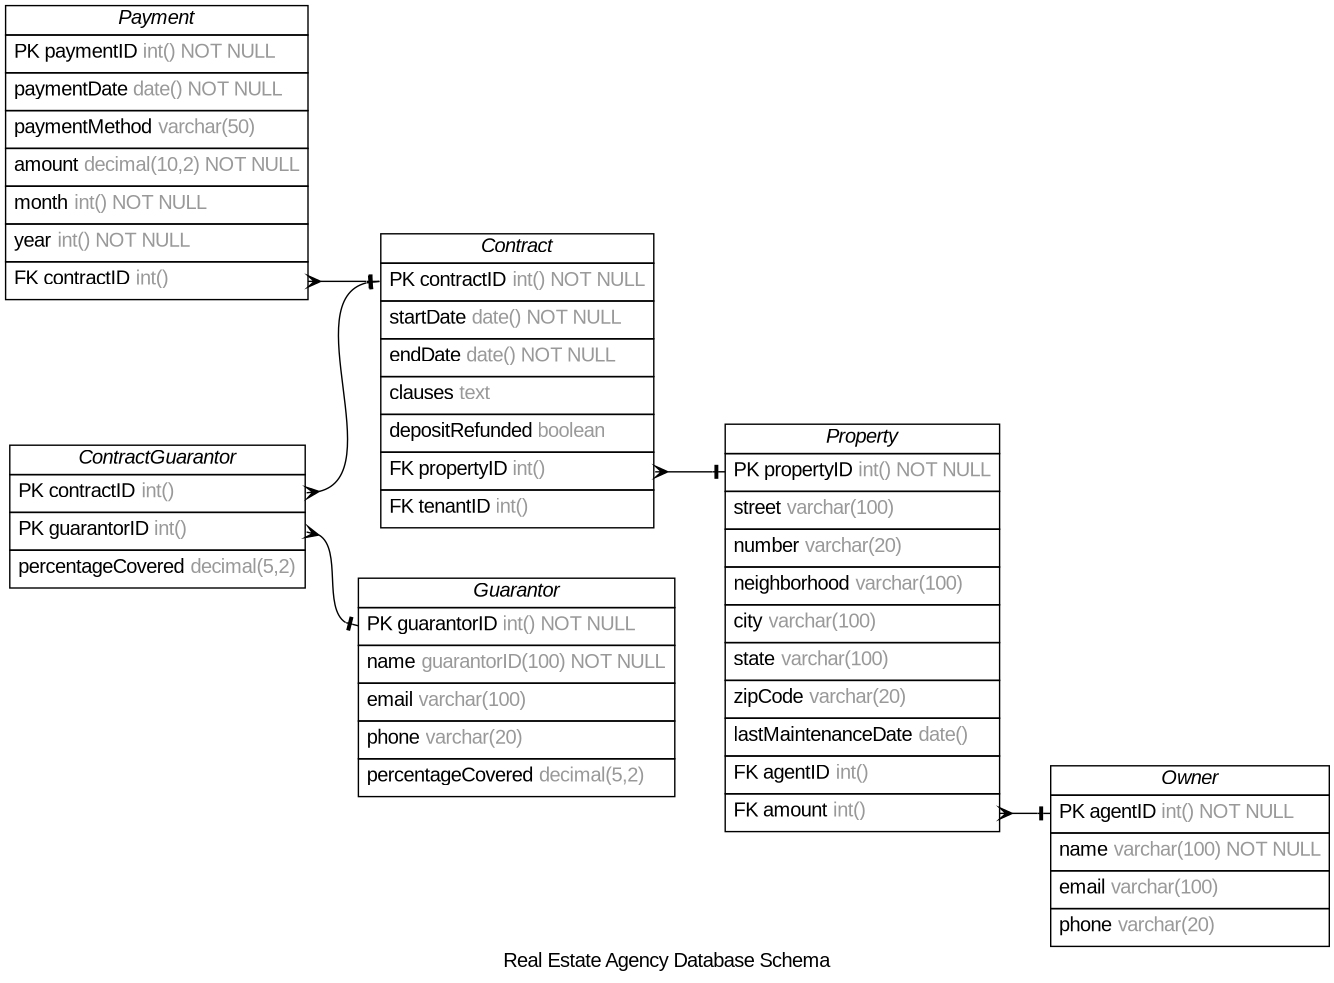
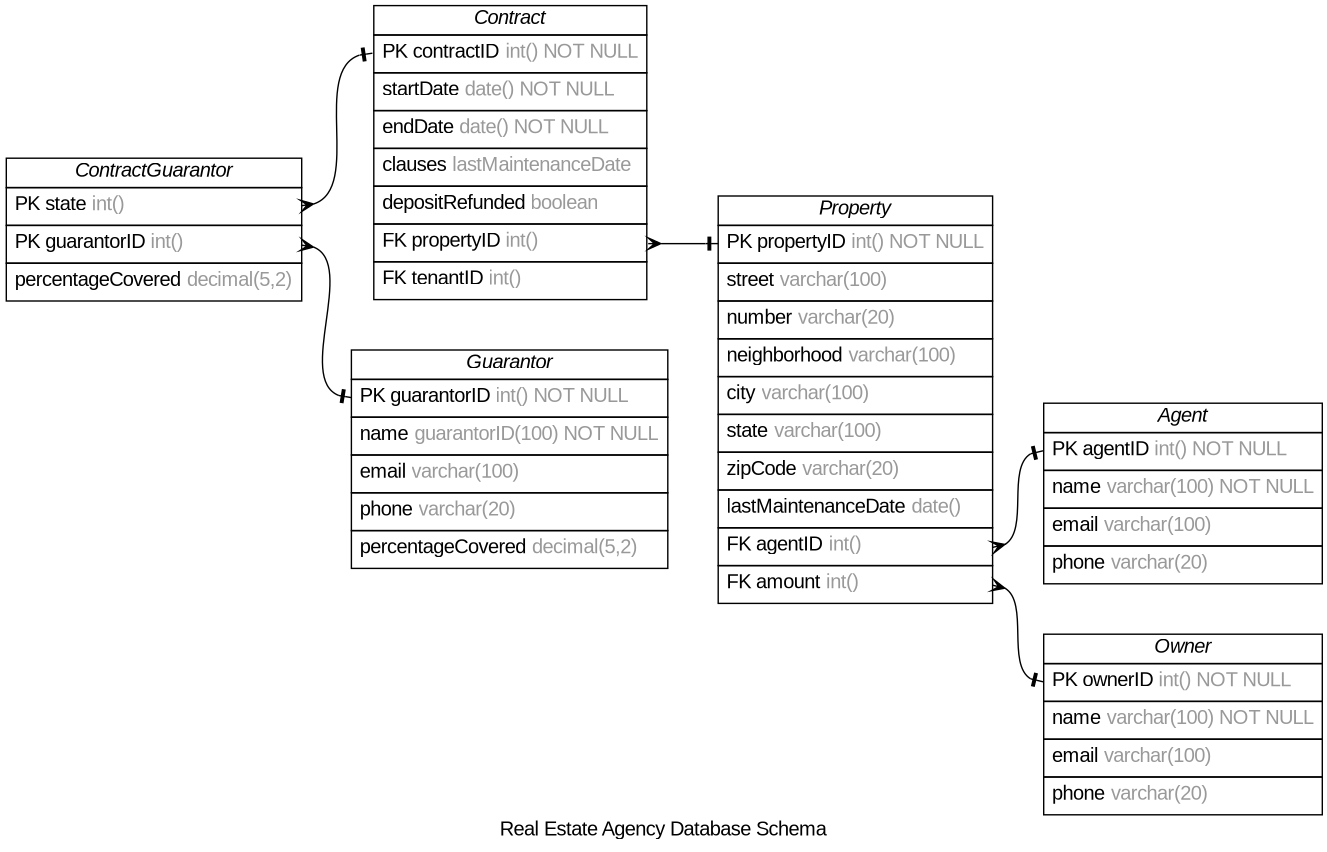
(157, 153) -> none
(475, 393) -> (542, 165)
(80, 491) -> (53, 204)
none -> (1182, 493)
(1110, 812) -> (1105, 680)
